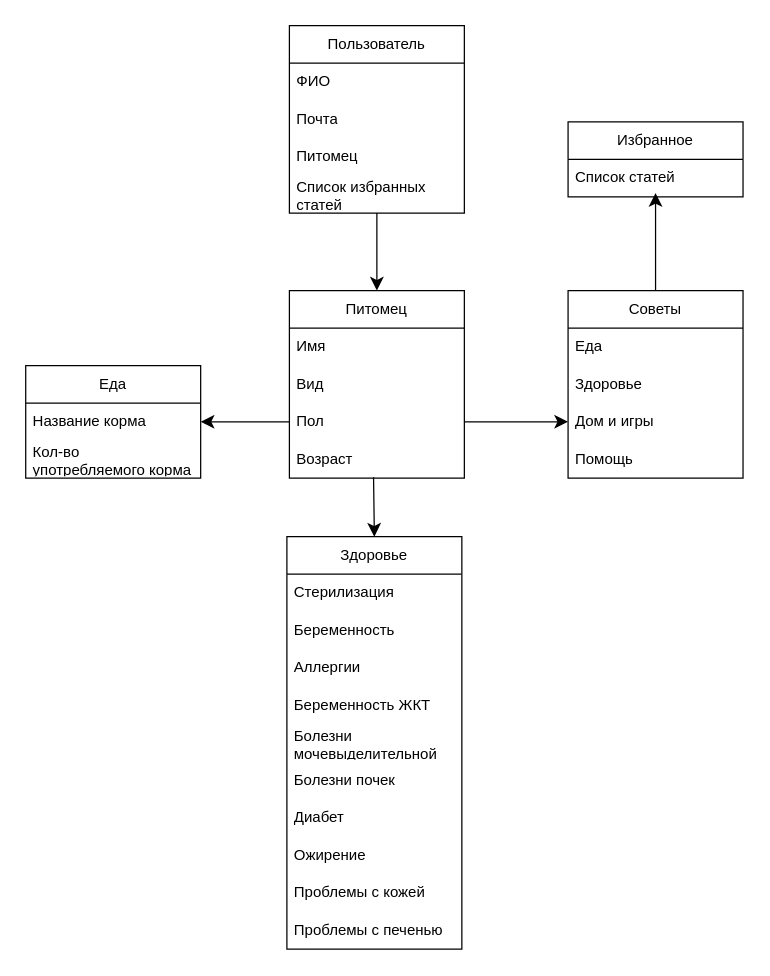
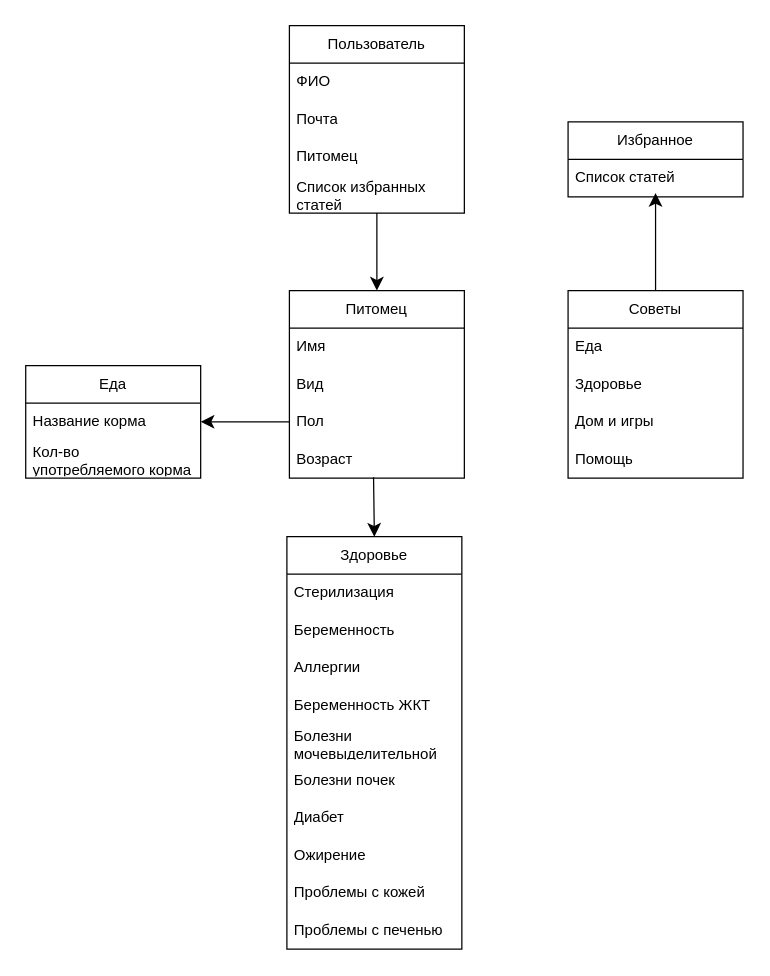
(512, 422) -> none
